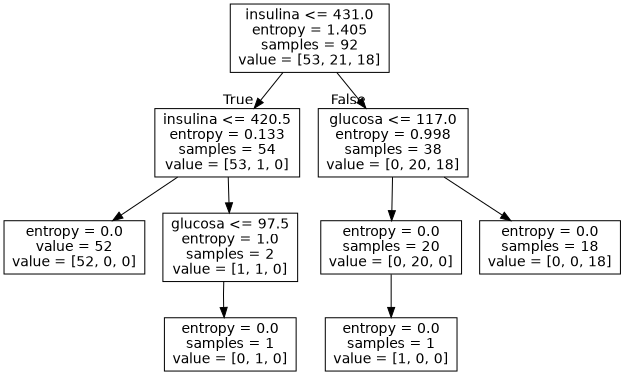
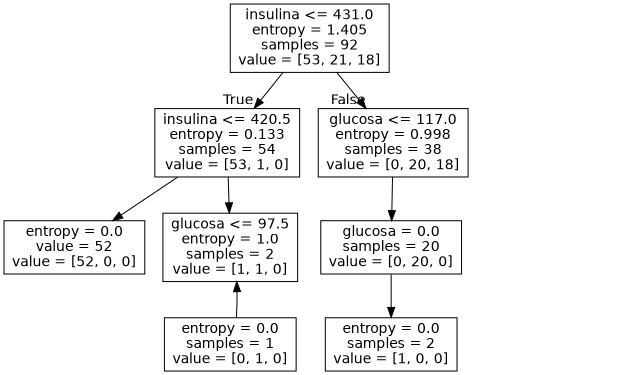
(391, 247) -> (391, 247)
(550, 247) -> none
(223, 294) -> (237, 305)
(391, 344) -> (391, 344)
